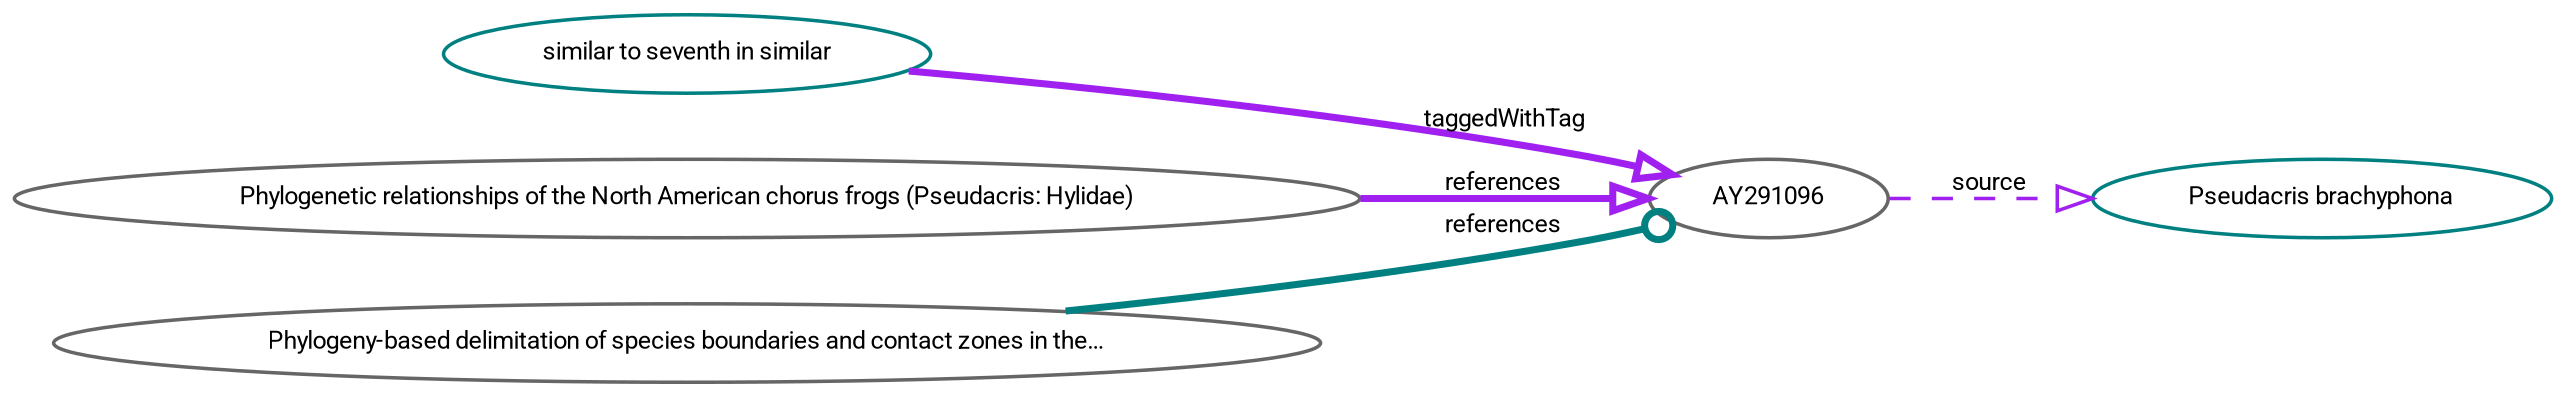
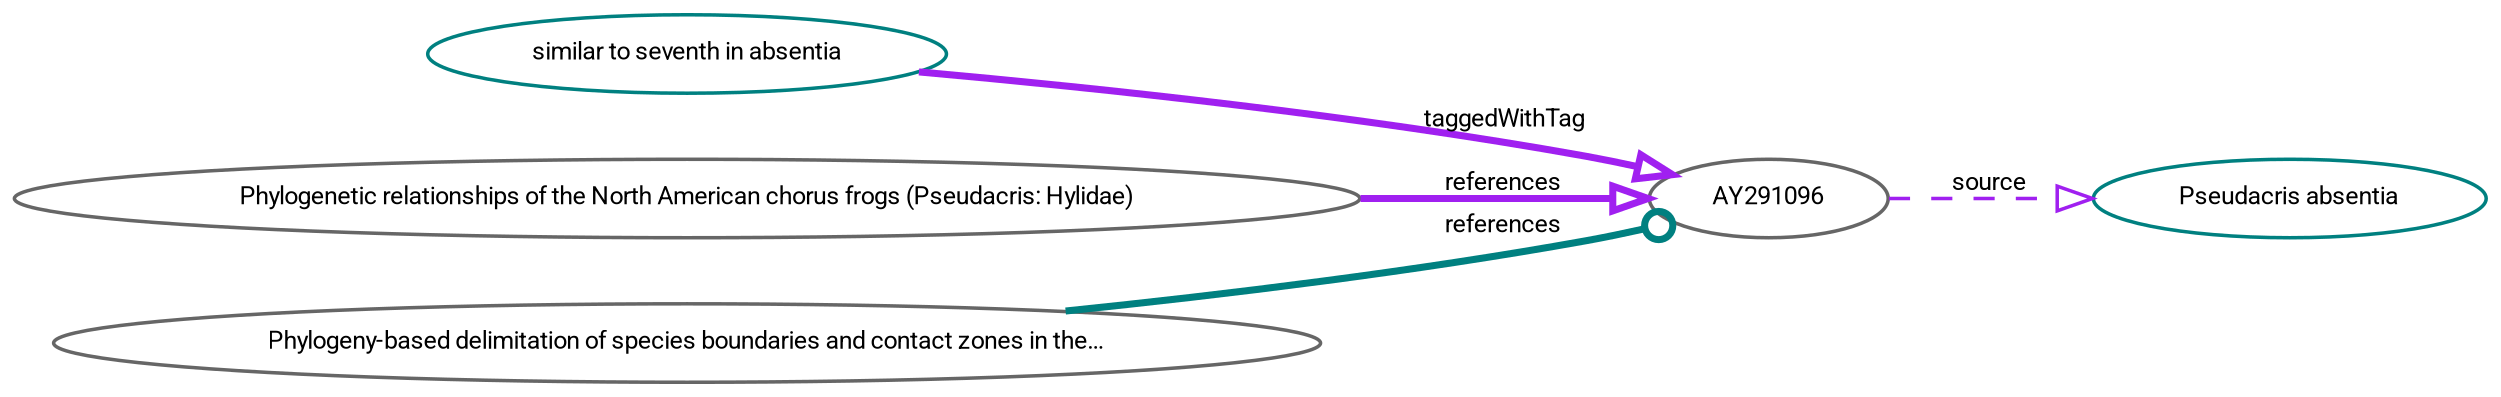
(687, 54) -> (687, 54)
(2322, 199) -> (2290, 199)
